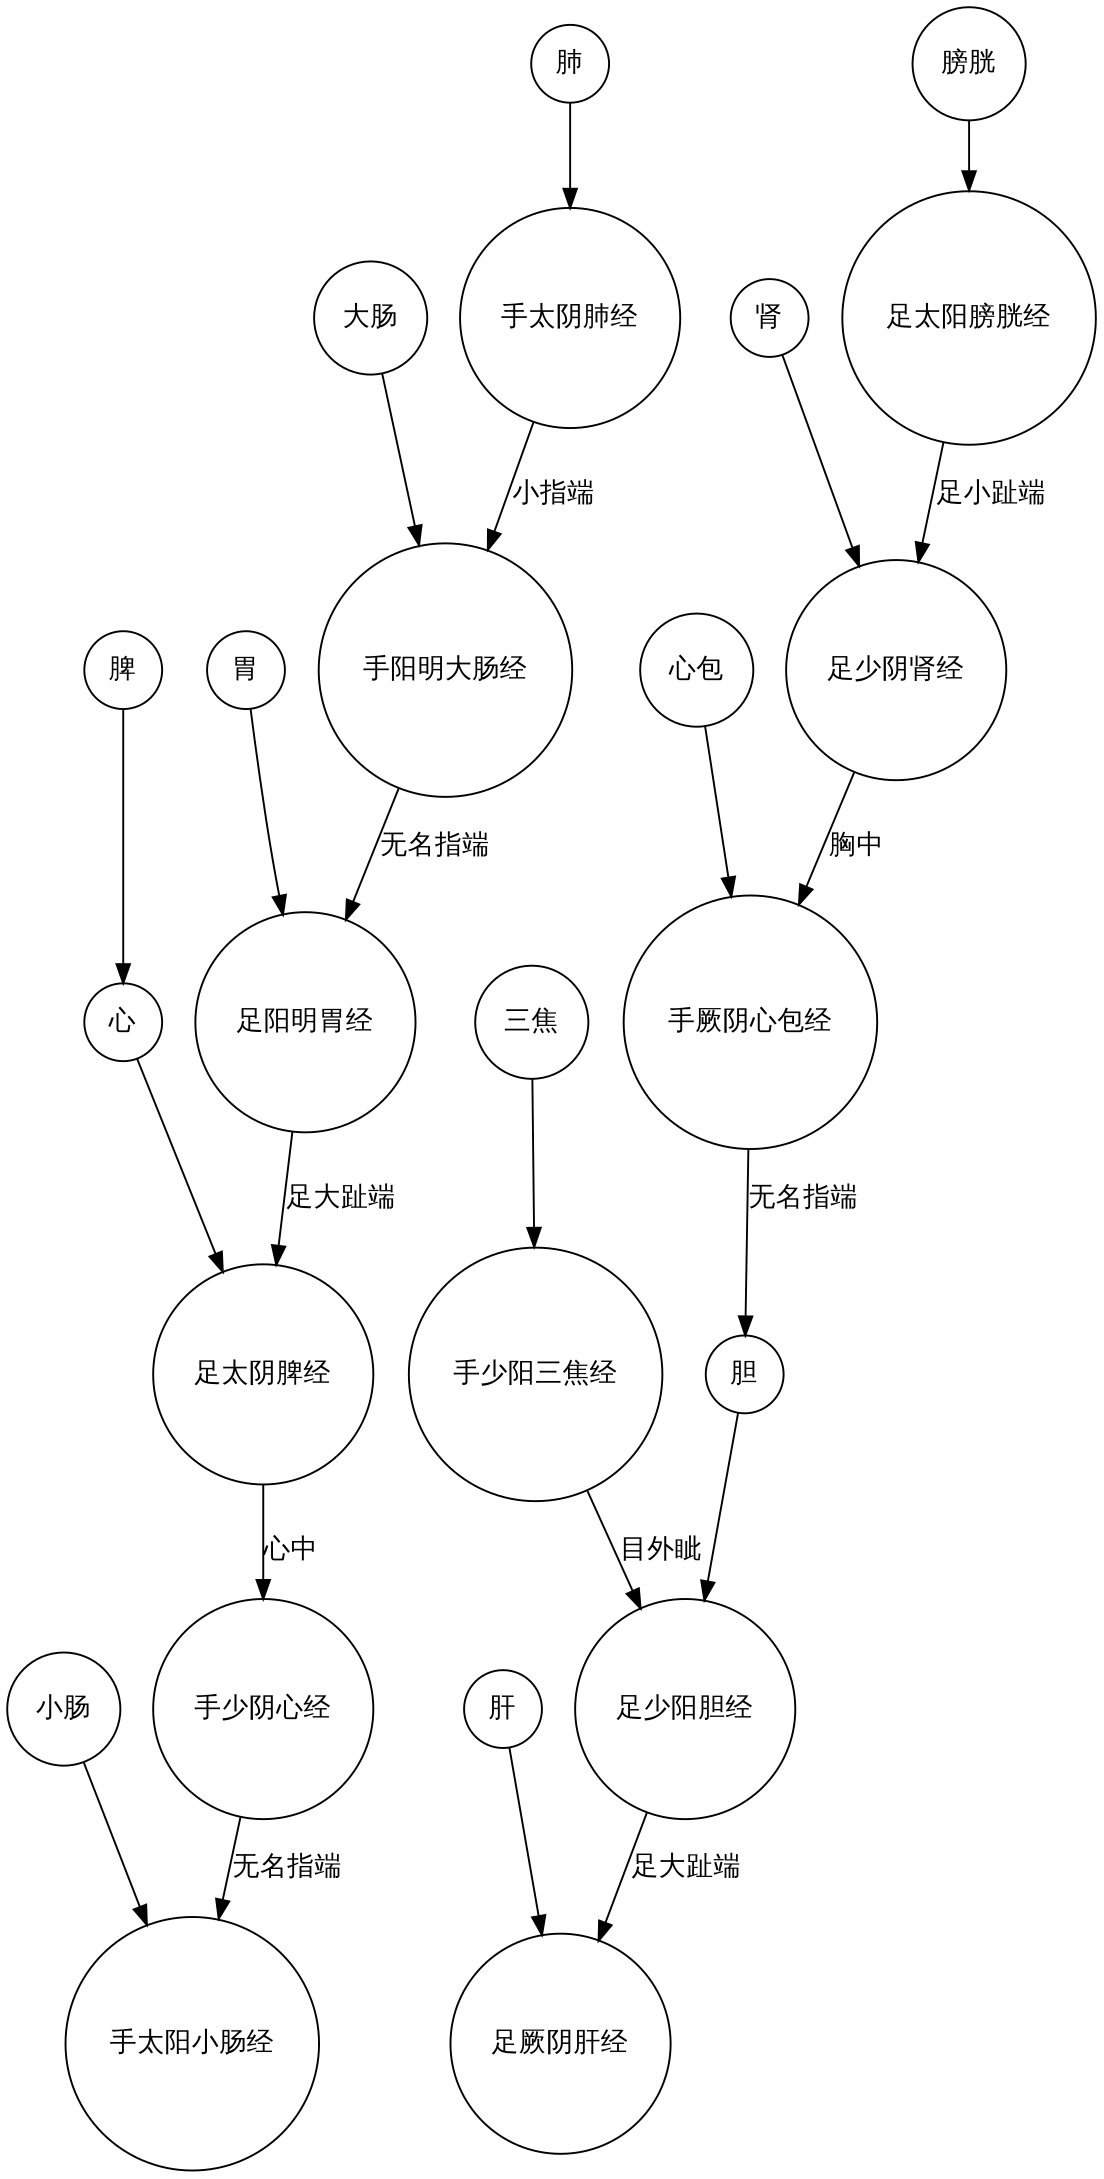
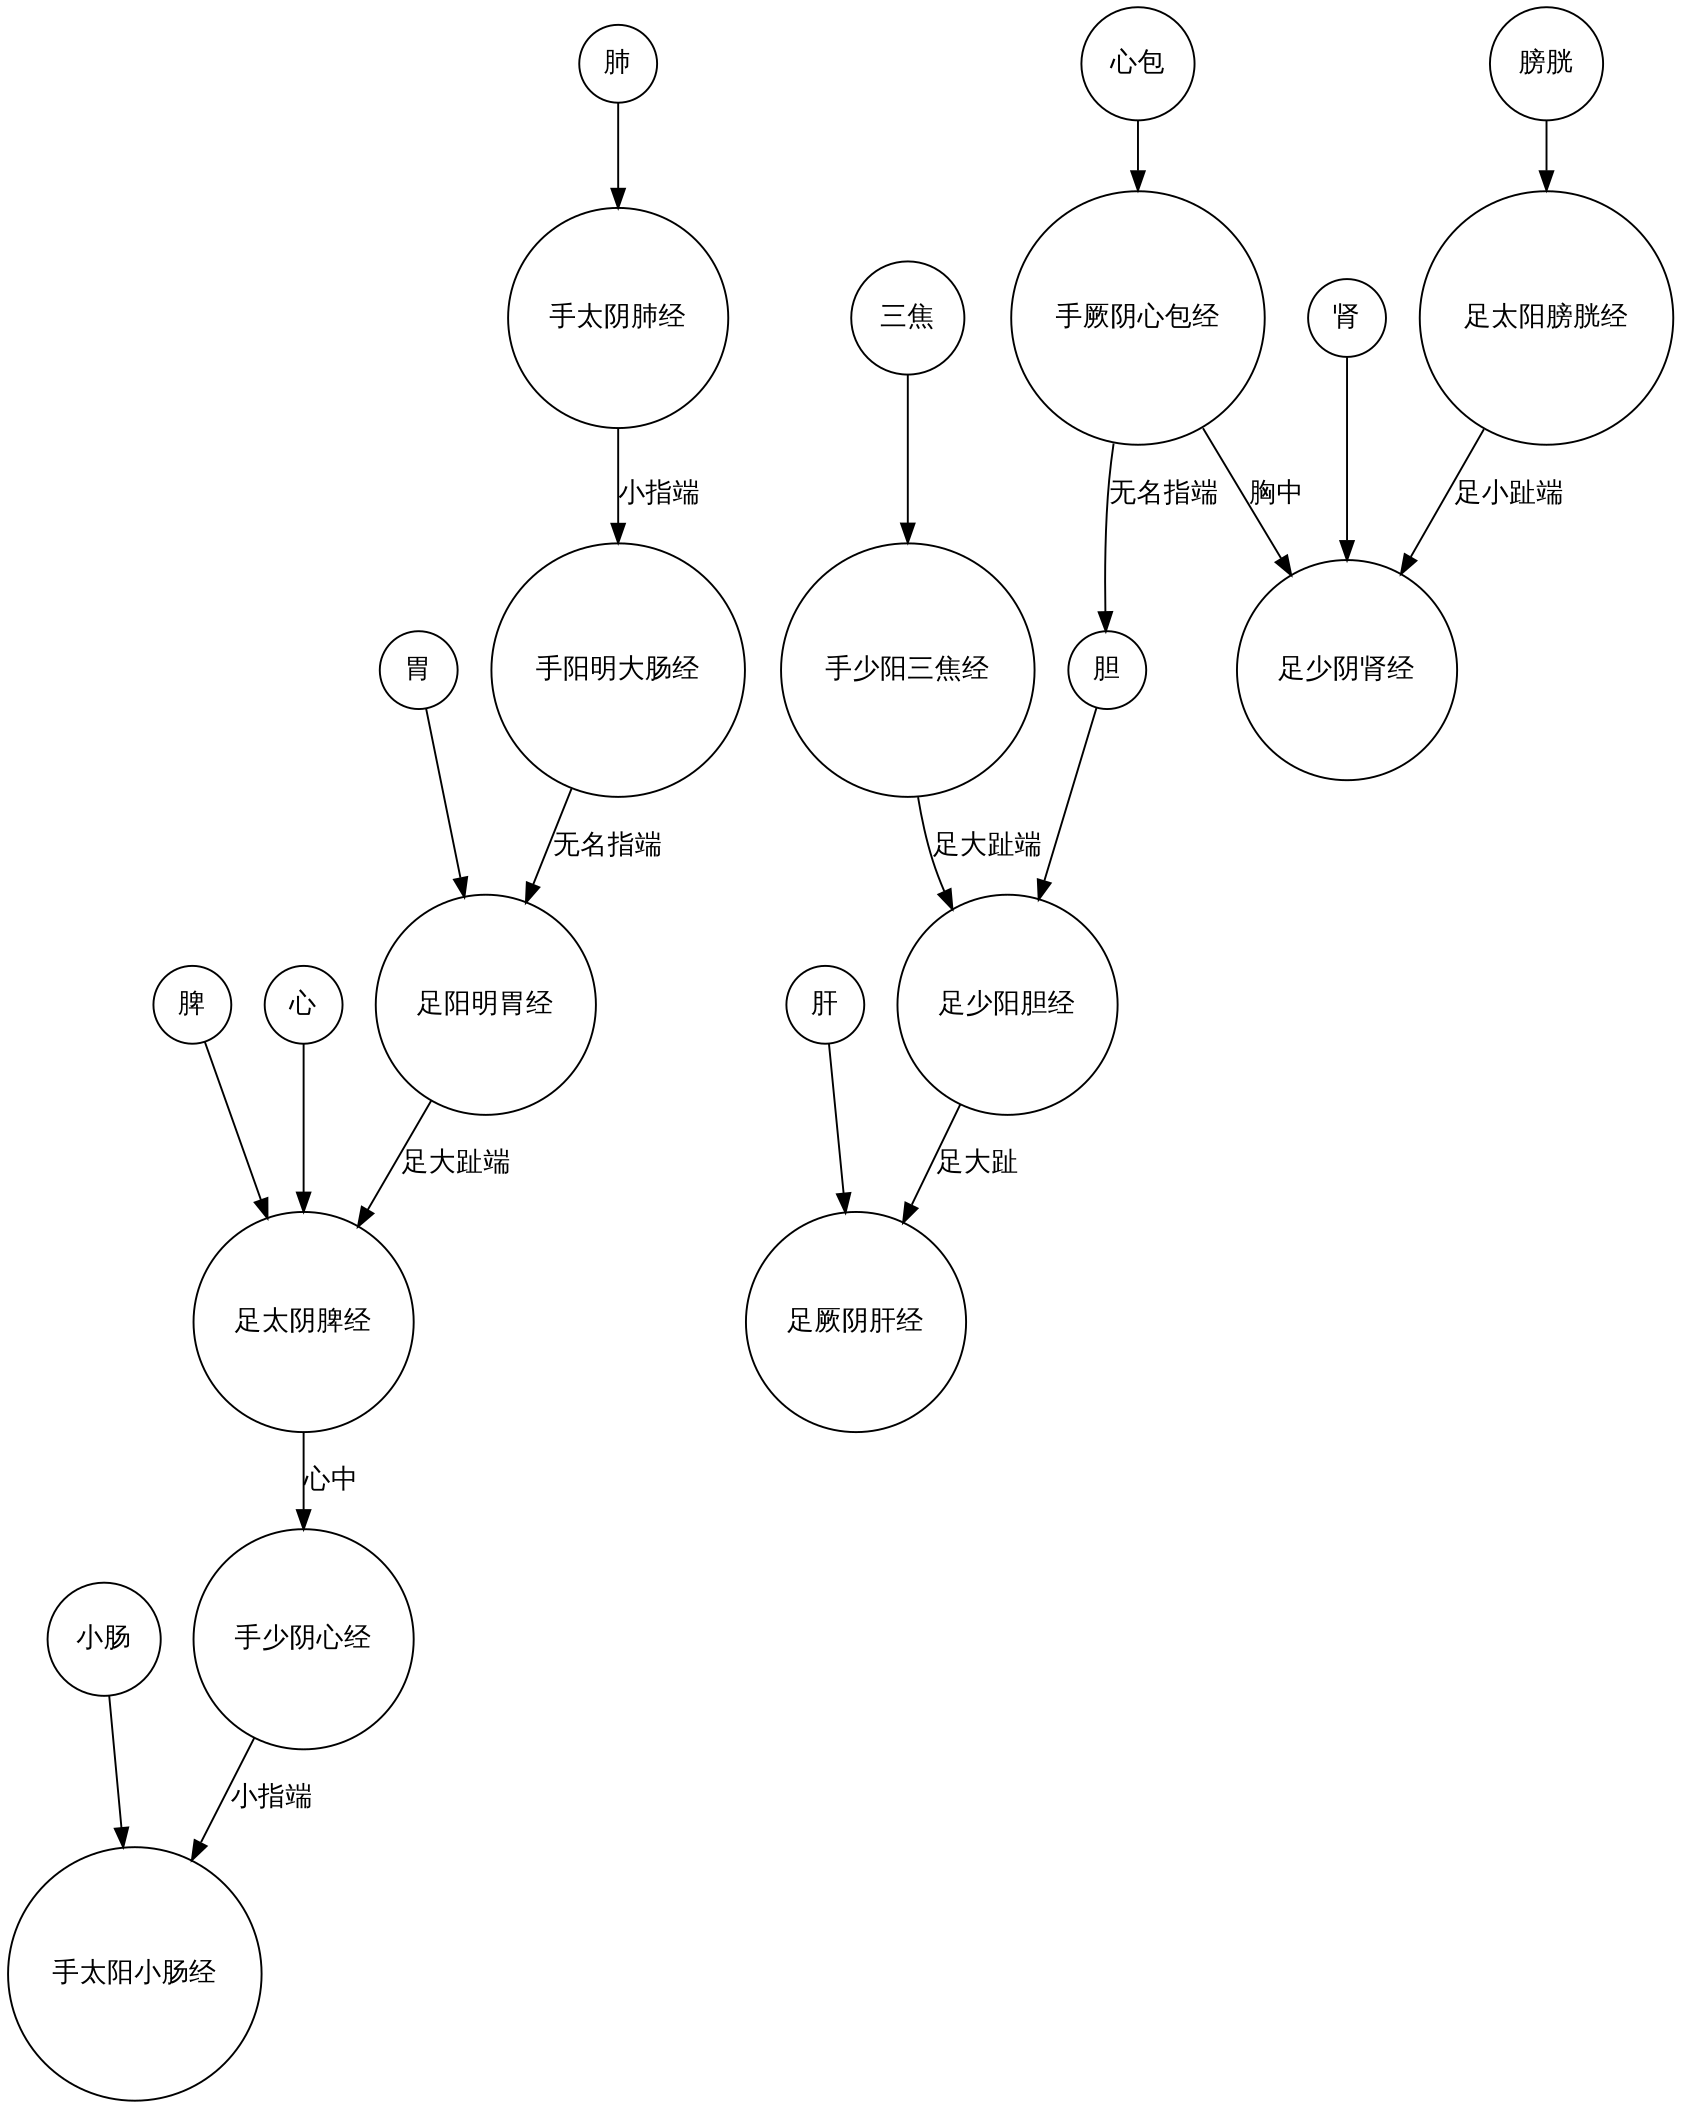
(371, 318) -> none
(830, 829) -> (1242, 493)
(123, 836) -> (233, 1121)
(661, 1550) -> (988, 846)
(288, 1868) -> (272, 1798)
(687, 1868) -> (978, 1163)
